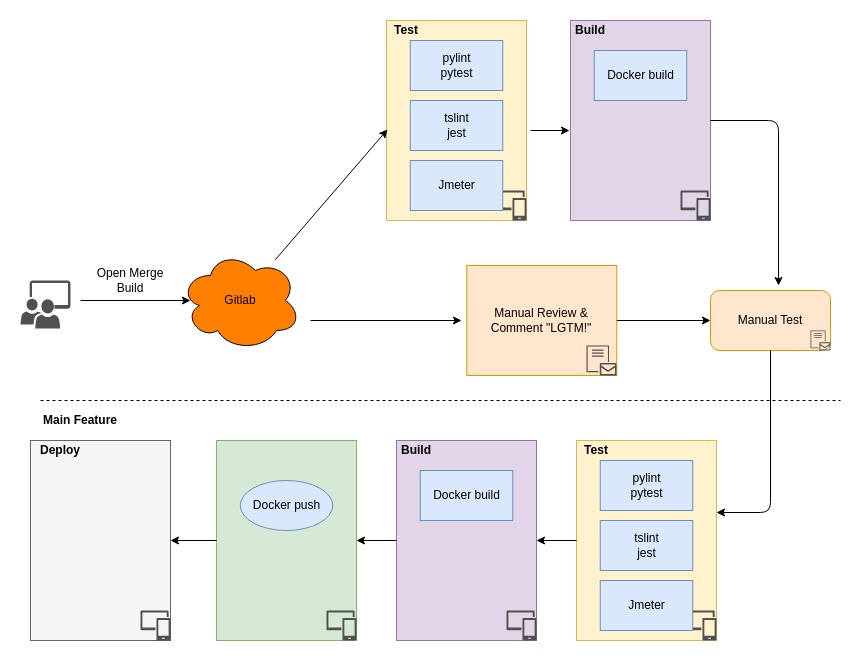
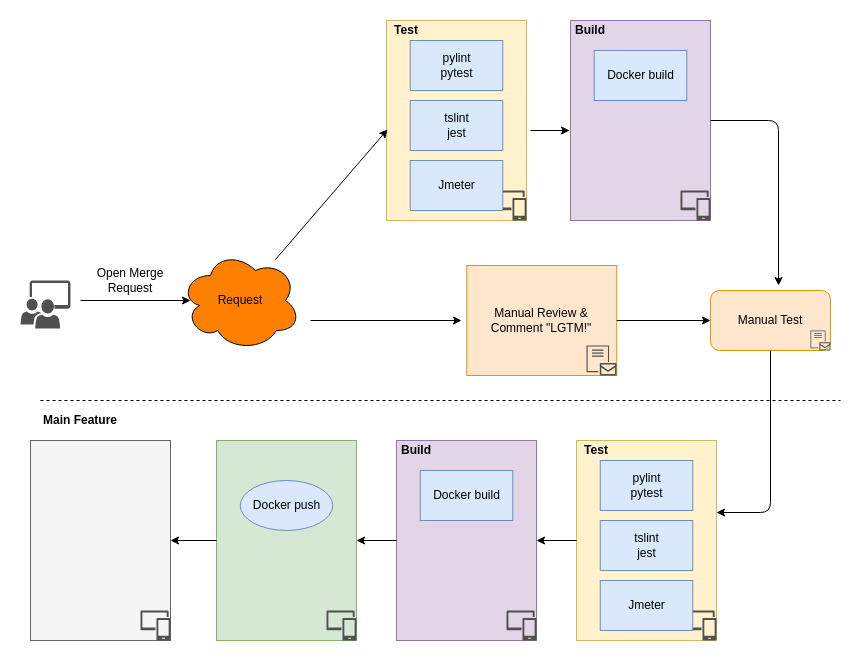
(131, 281) -> (131, 281)
(241, 301) -> (241, 301)
(61, 451) -> none
